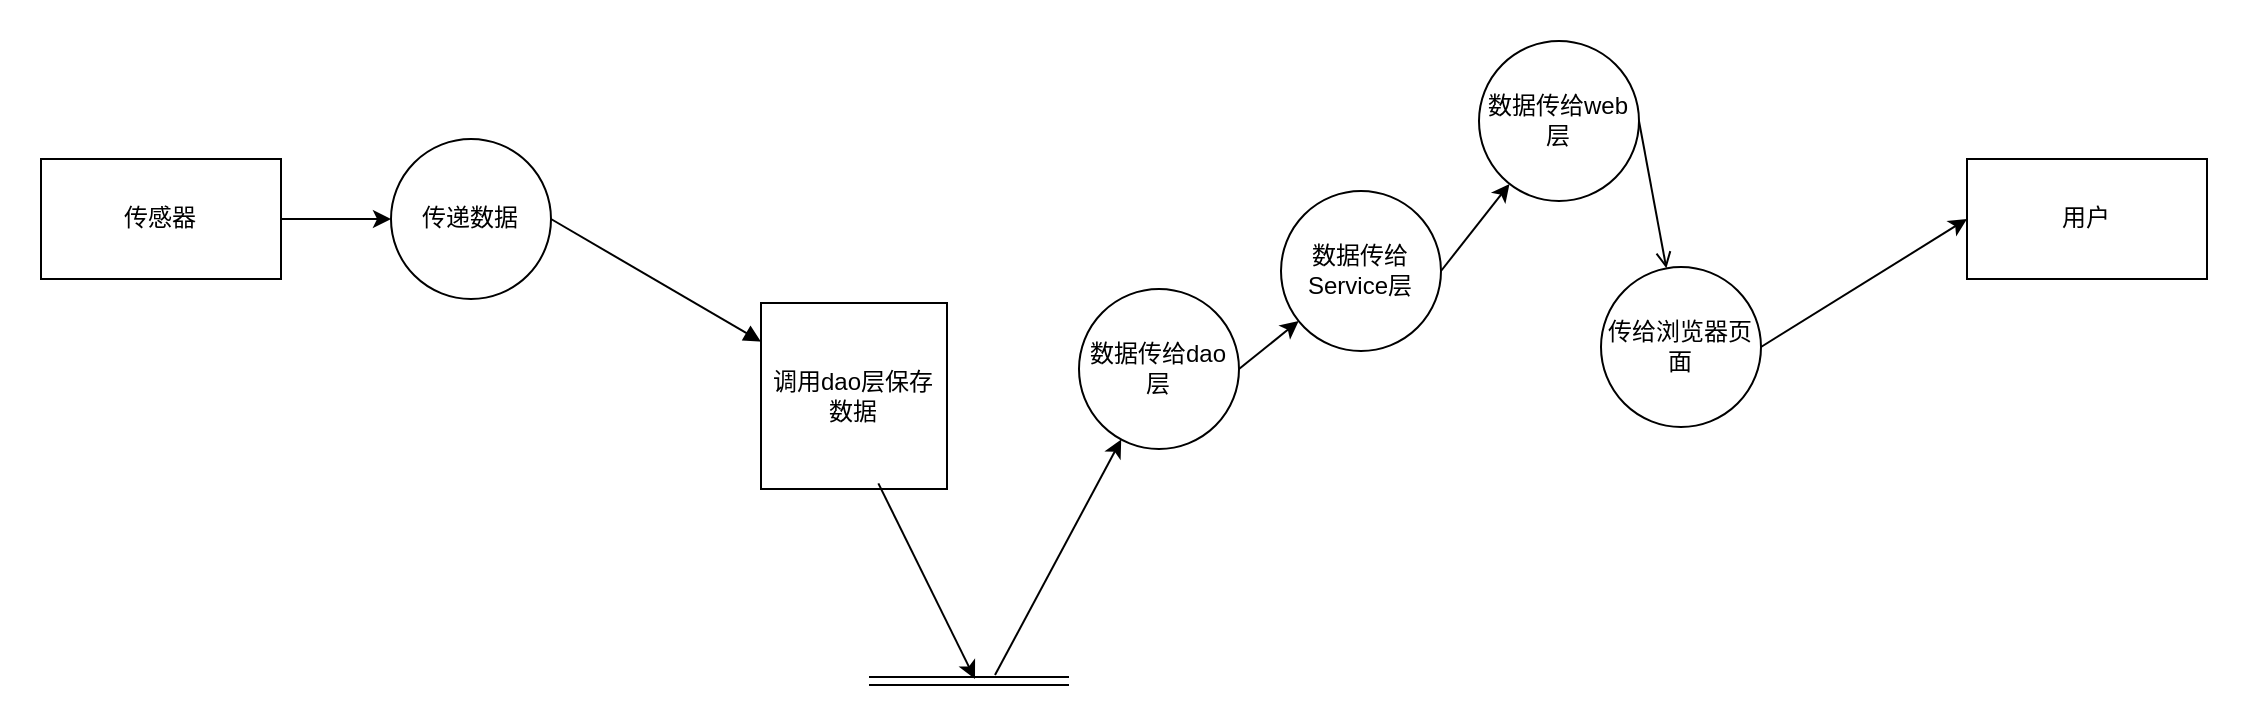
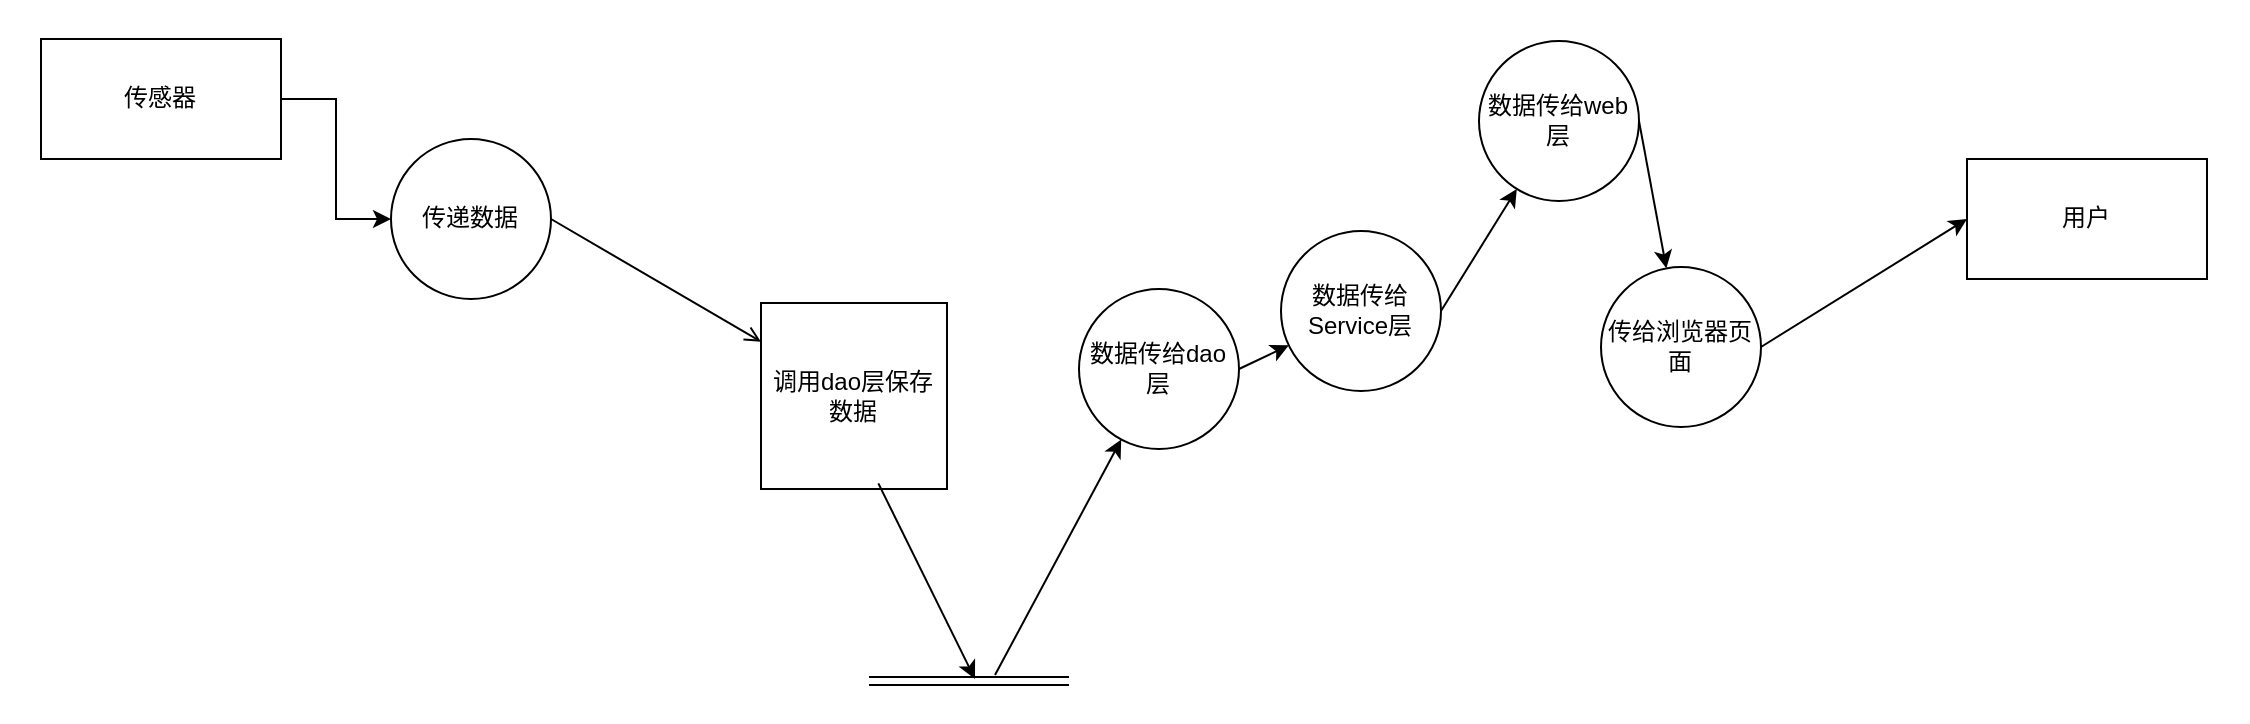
(161, 219) -> (161, 99)
(1664, 256) -> (1664, 253)
(1361, 271) -> (1361, 311)
(745, 332) -> (749, 335)
